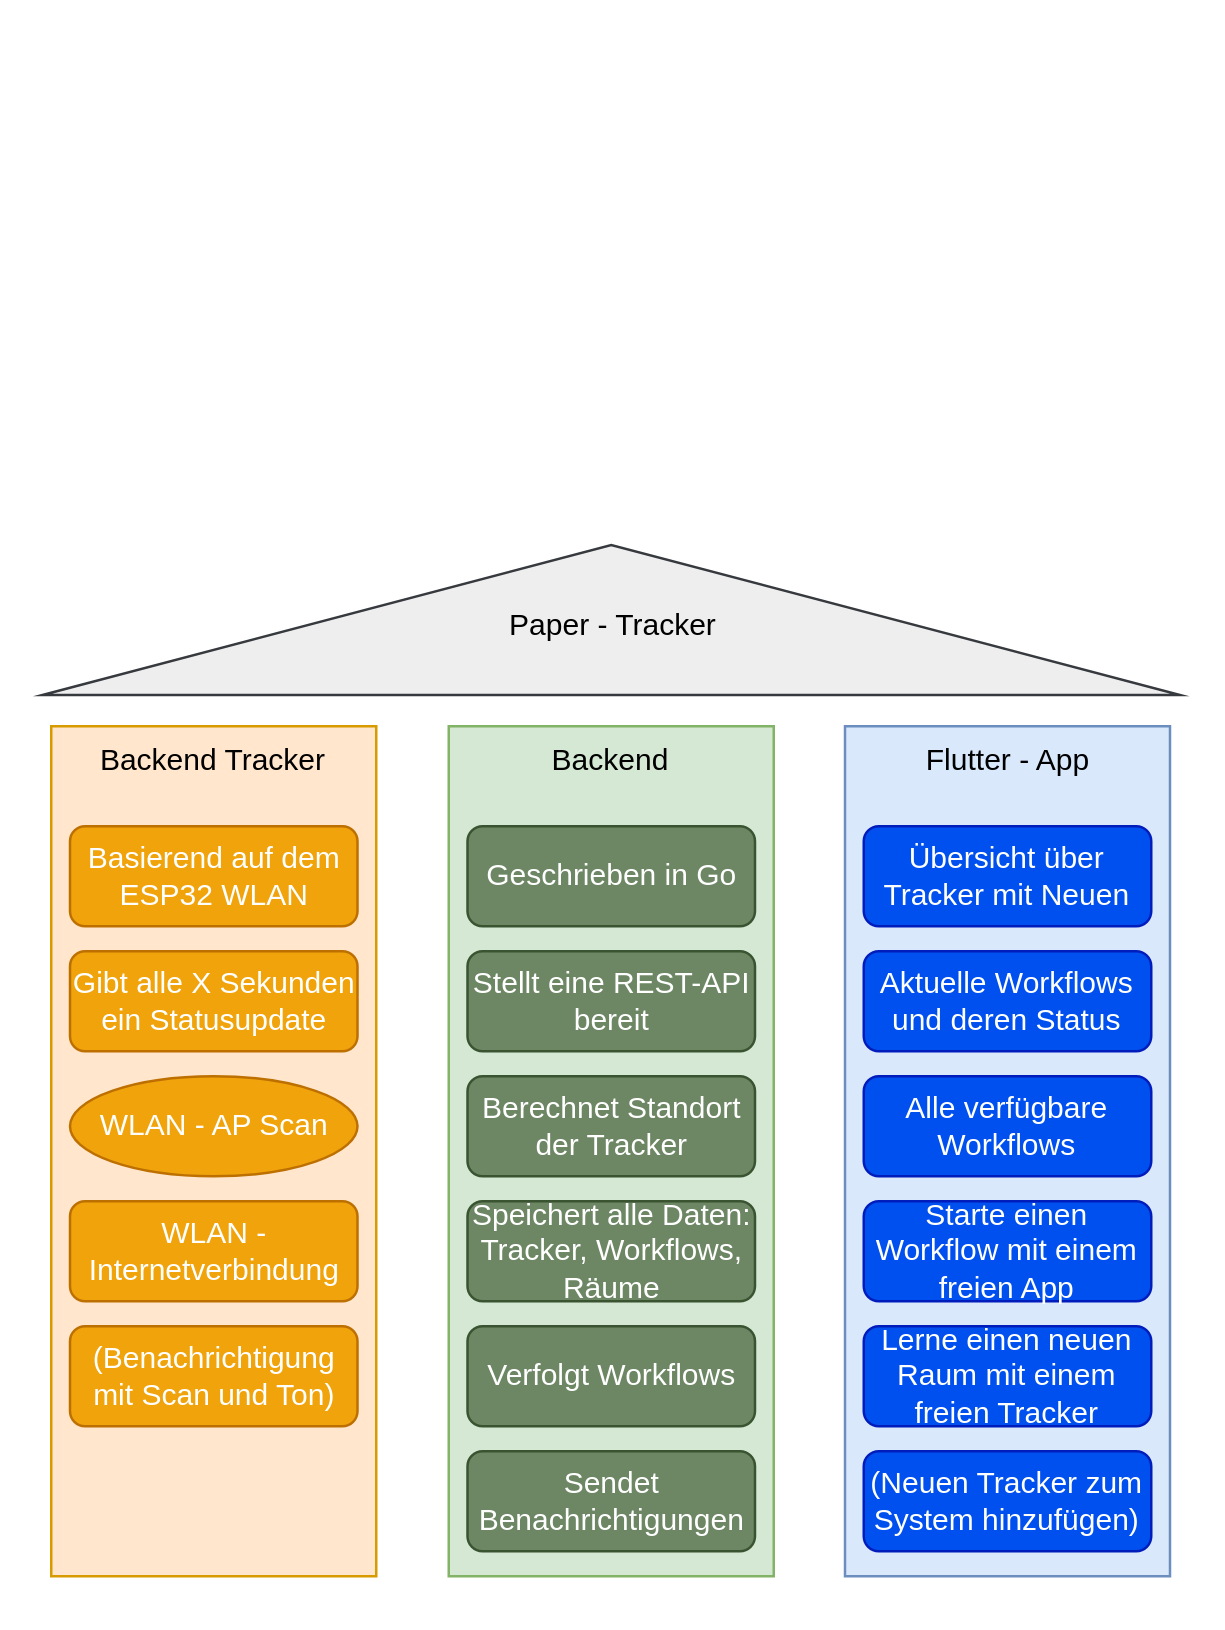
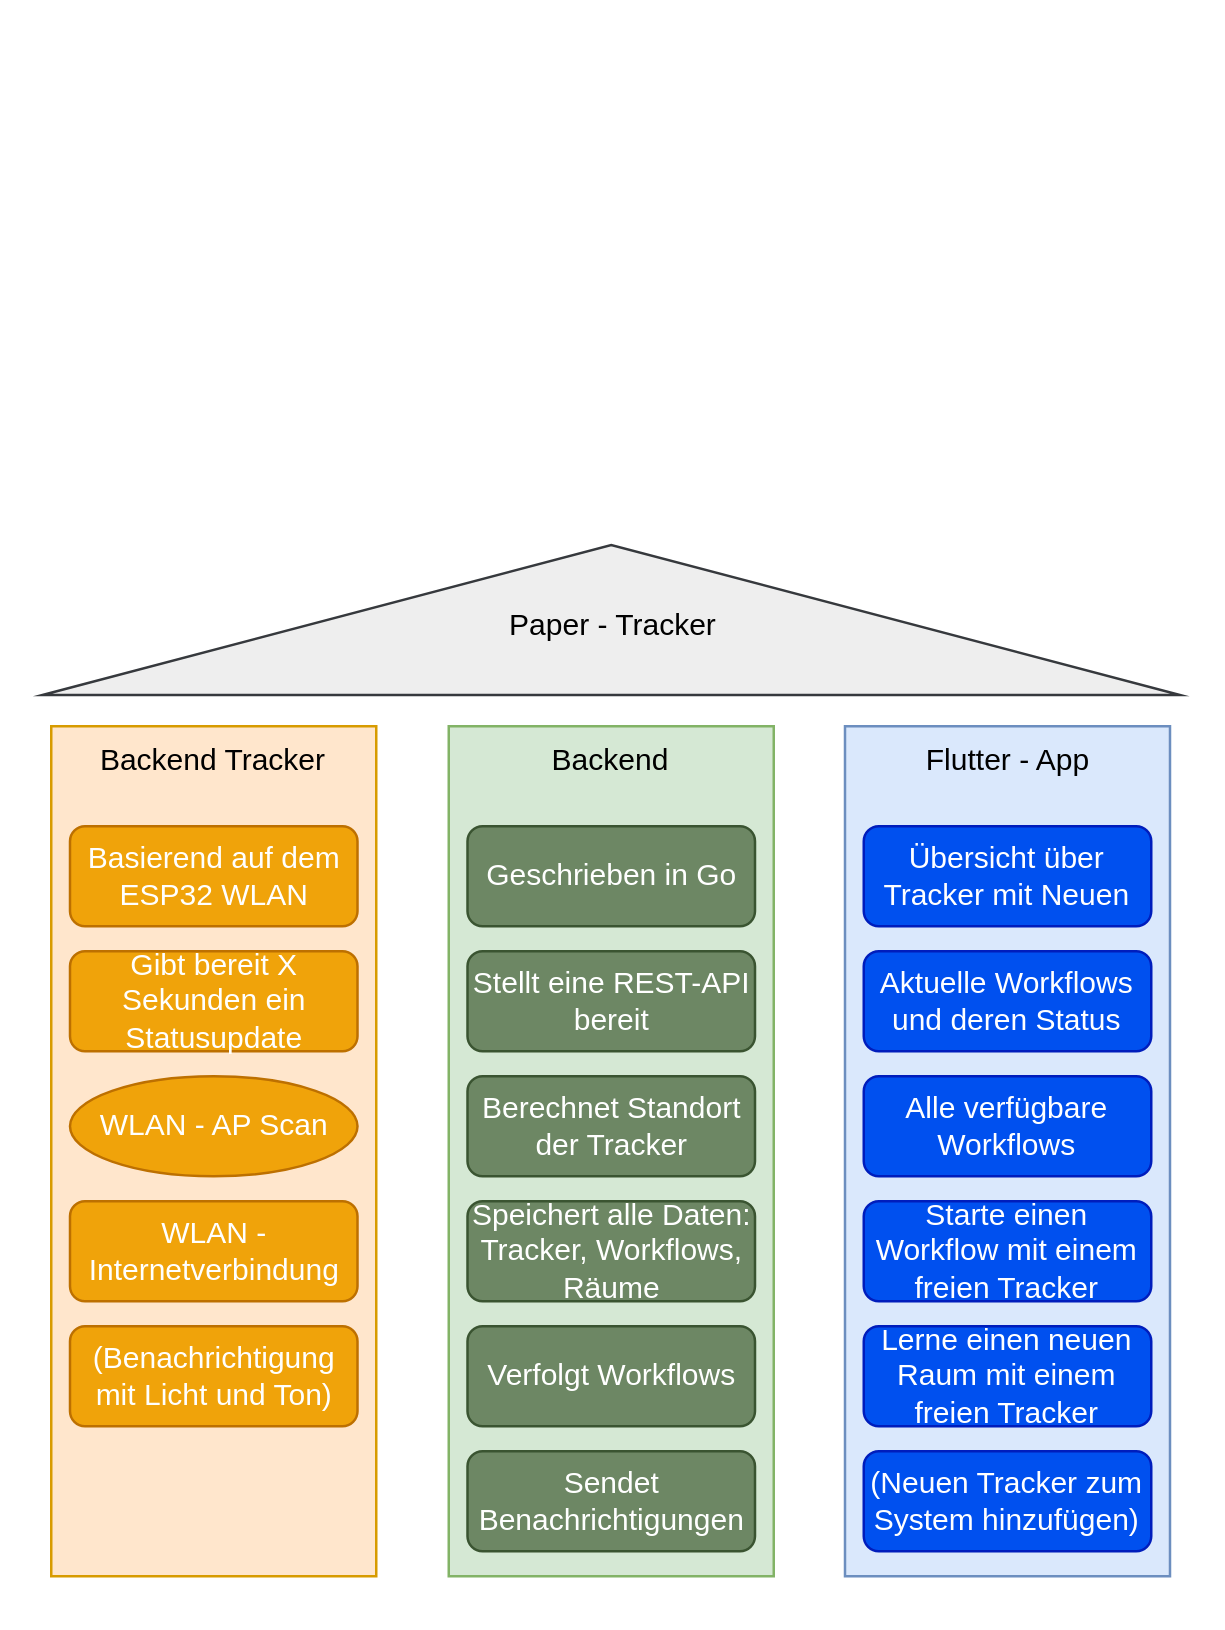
(215, 1001) -> (215, 1001)
(1008, 1251) -> (1008, 1251)
(215, 1376) -> (215, 1376)
